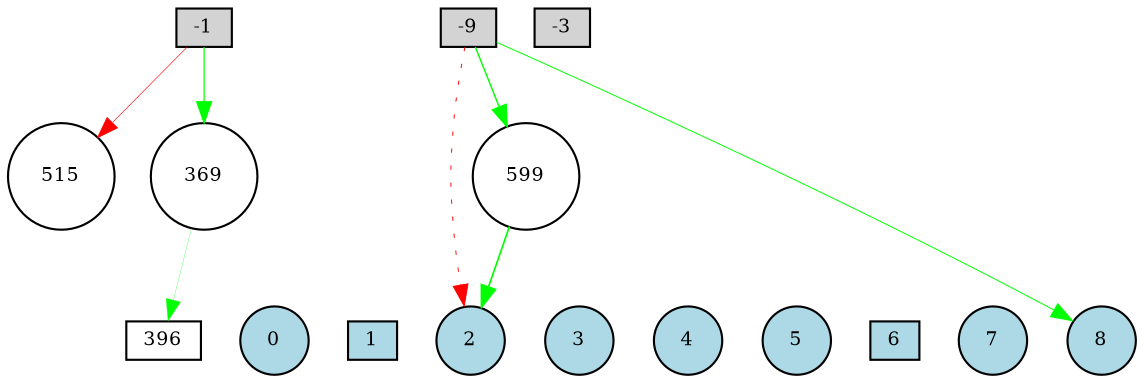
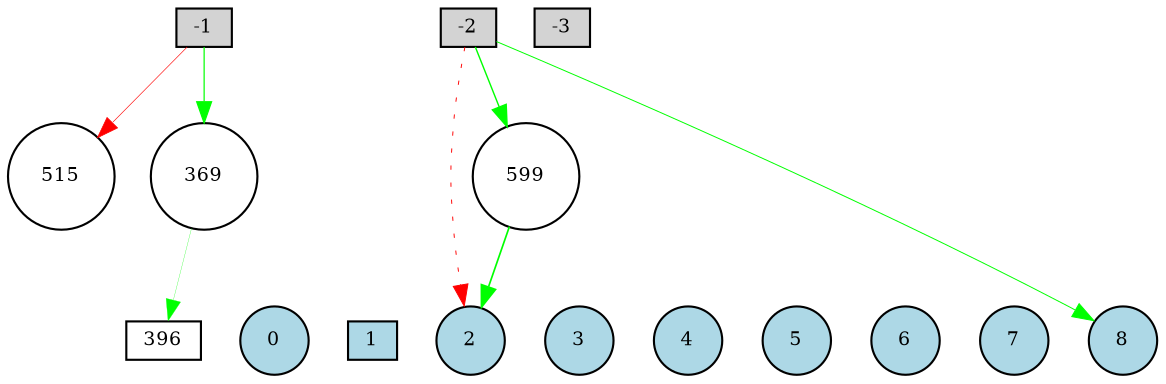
(468, 28) -> (468, 28)
(895, 341) -> (906, 341)
